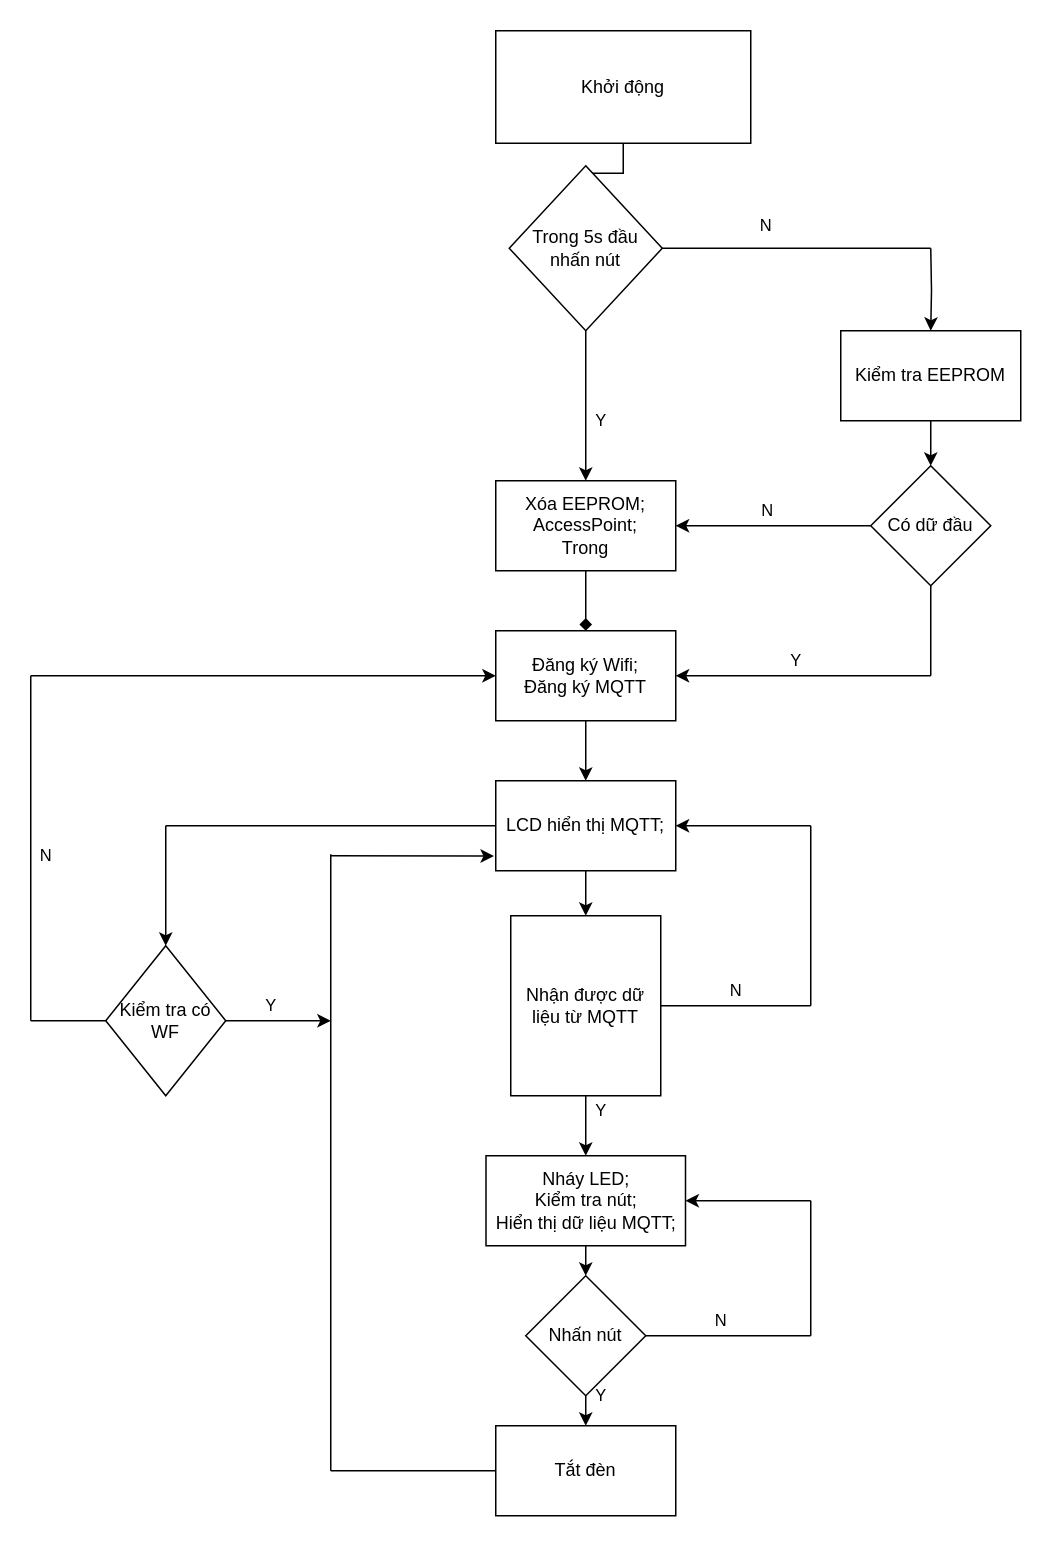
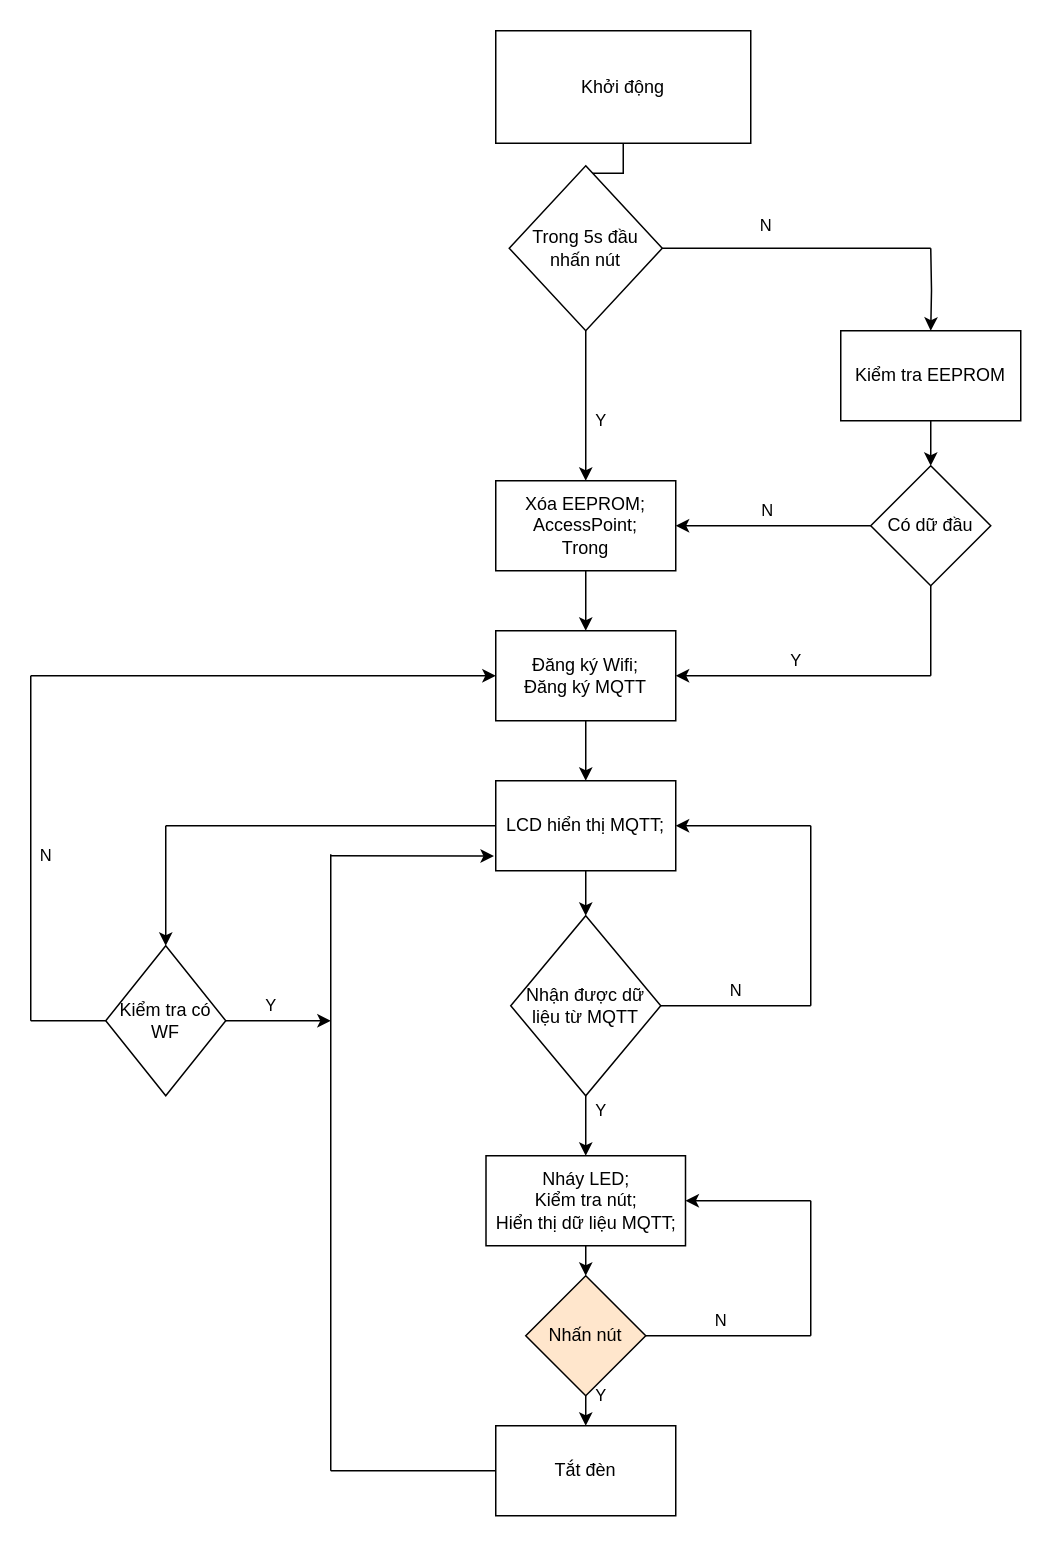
(586, 618) -> (586, 619)
(586, 1006) -> (586, 1006)
(586, 1336) -> (586, 1336)
